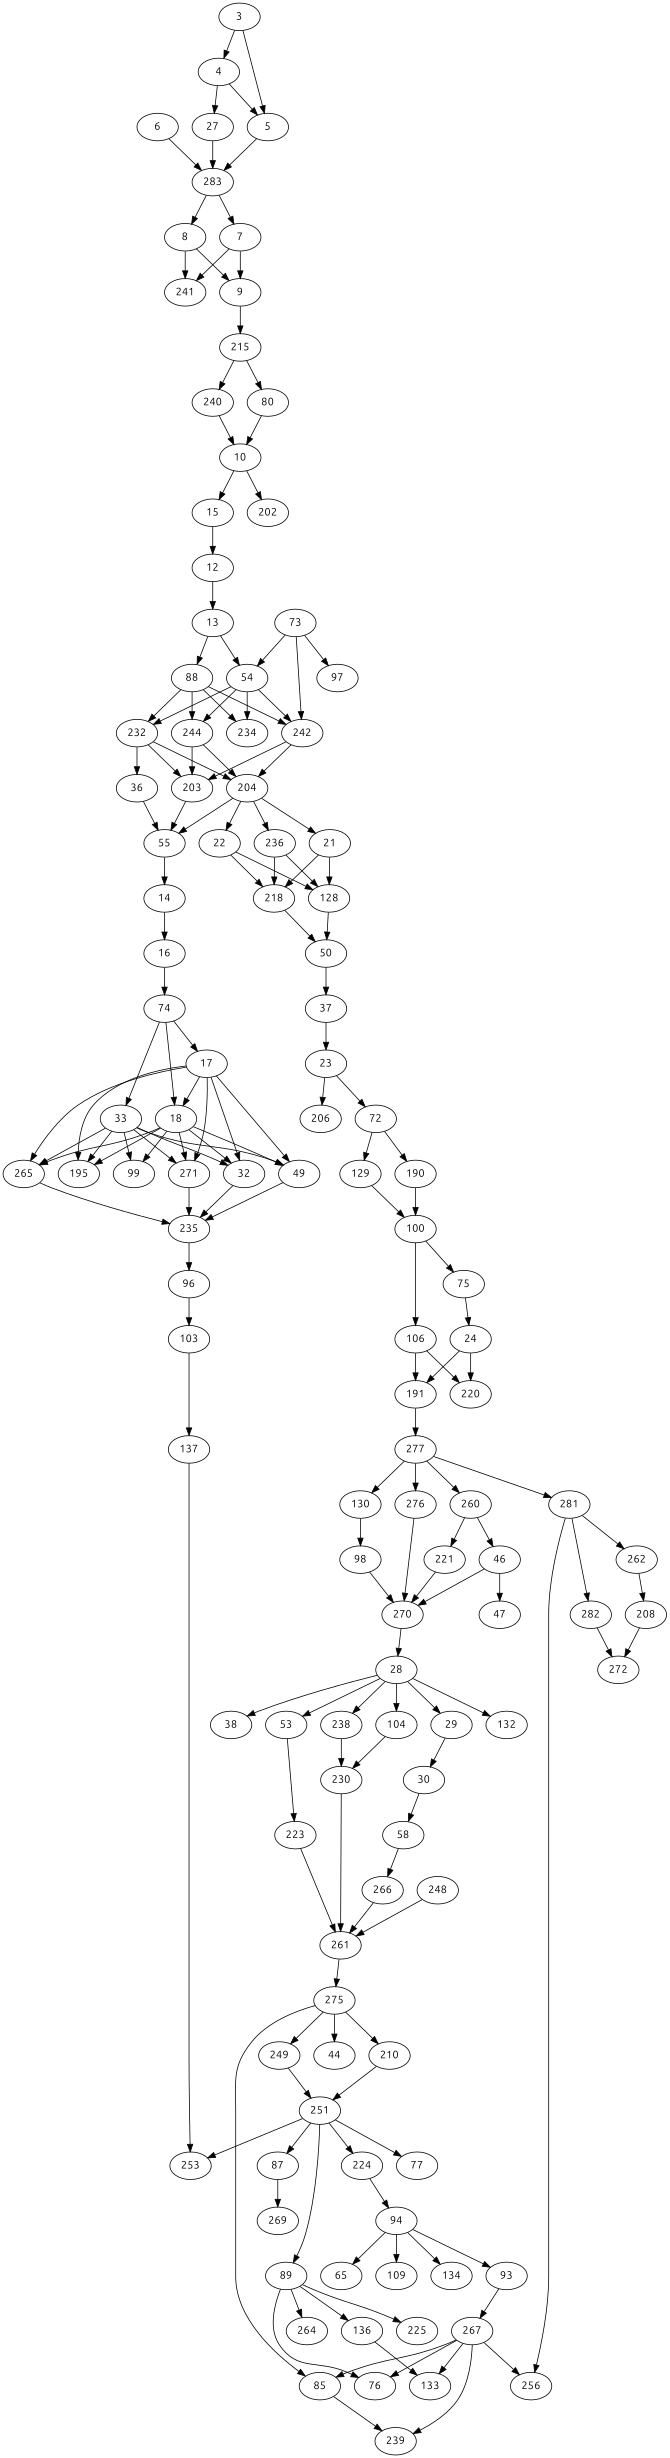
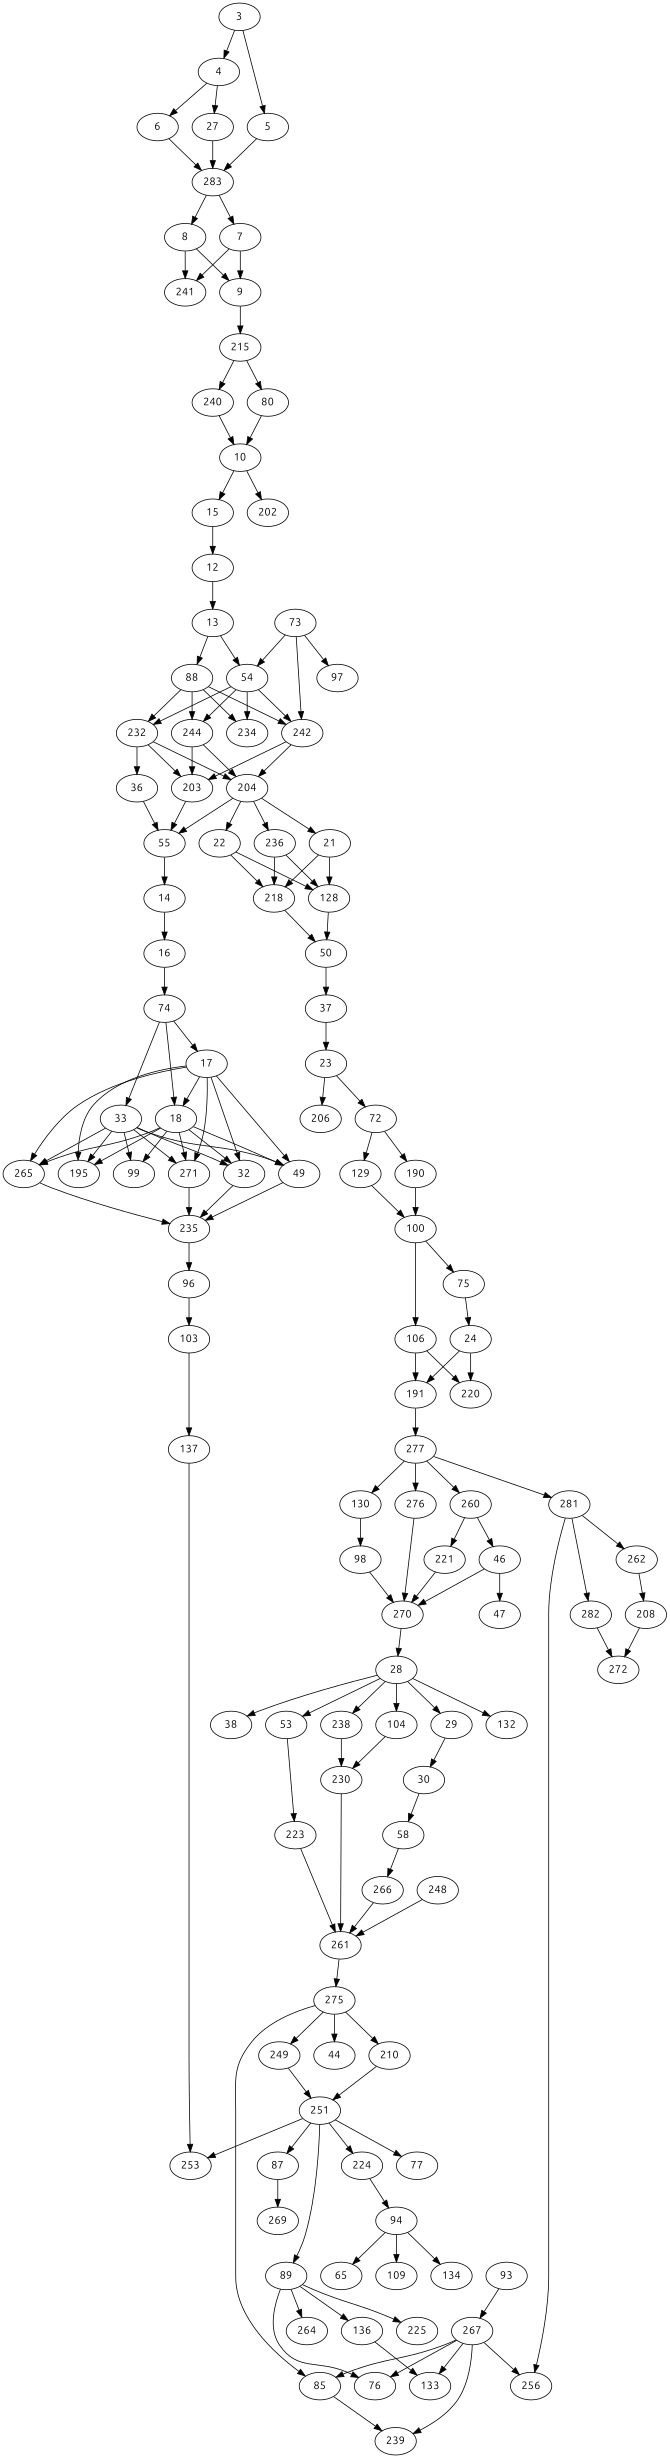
(241, 97) -> (191, 97)
(448, 2247) -> none
